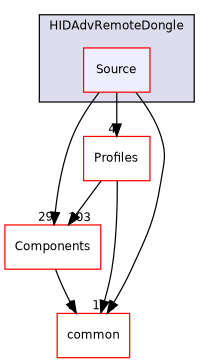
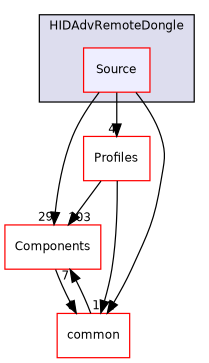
none -> (84, 297)
